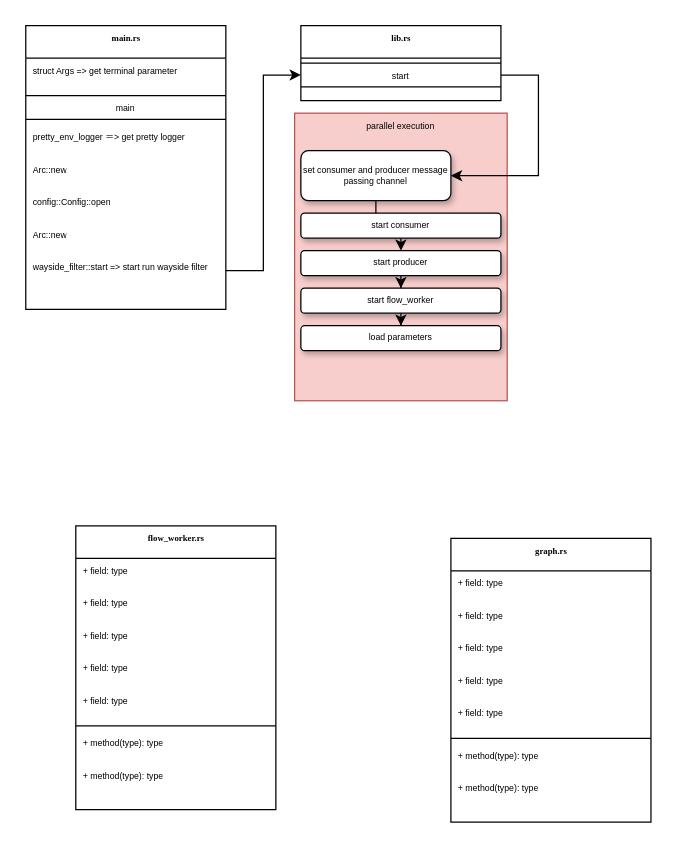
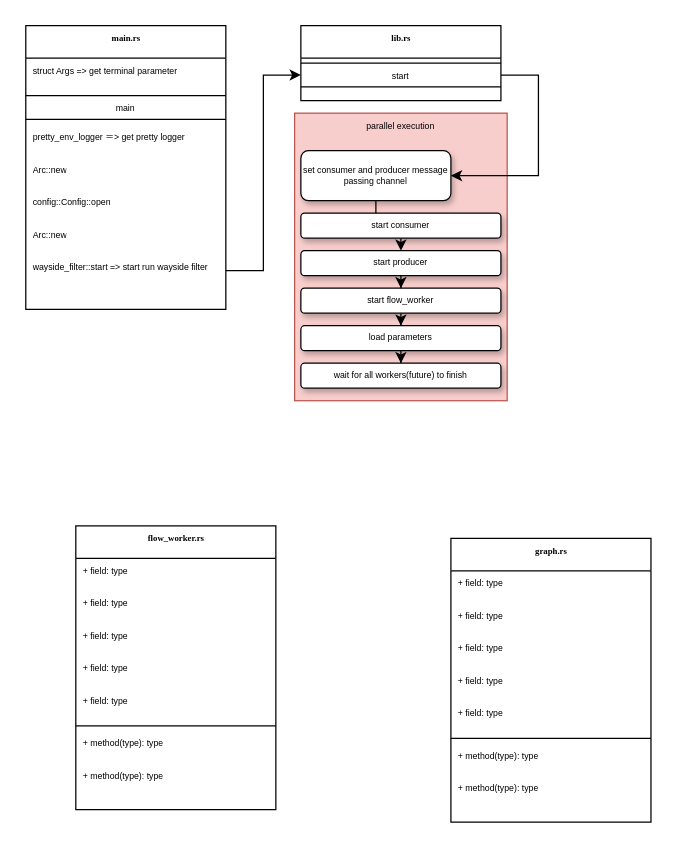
none -> (401, 376)
none -> (401, 376)
